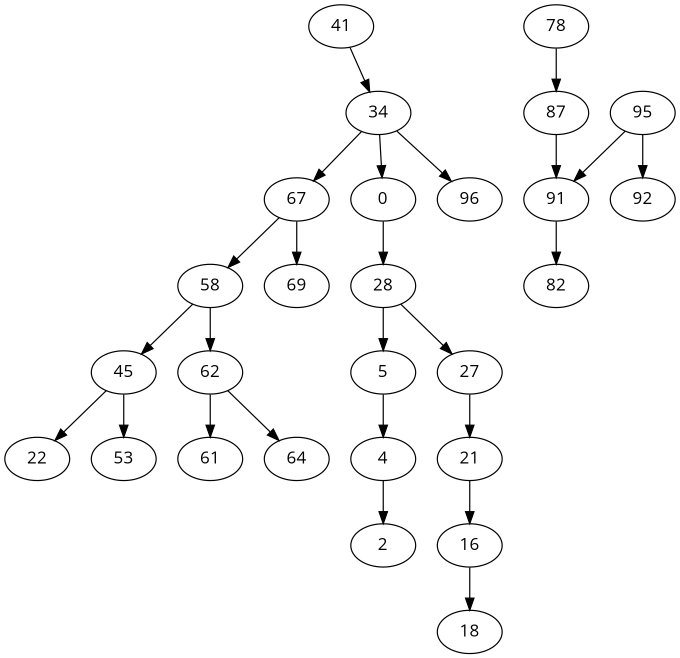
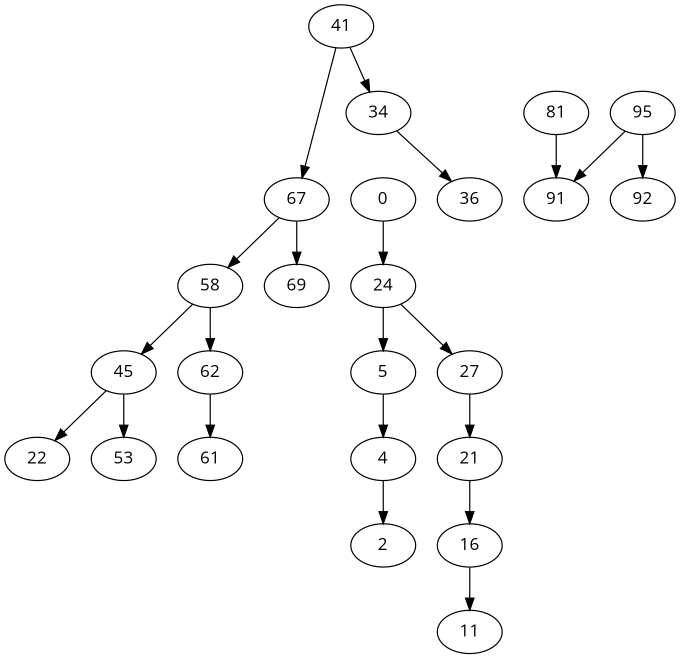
(556, 26) -> none
(556, 113) -> (556, 113)
(381, 150) -> none
(342, 152) -> (321, 107)
(470, 199) -> (470, 199)
(383, 286) -> (383, 286)
(556, 286) -> none
(297, 459) -> none
(470, 632) -> (470, 632)
